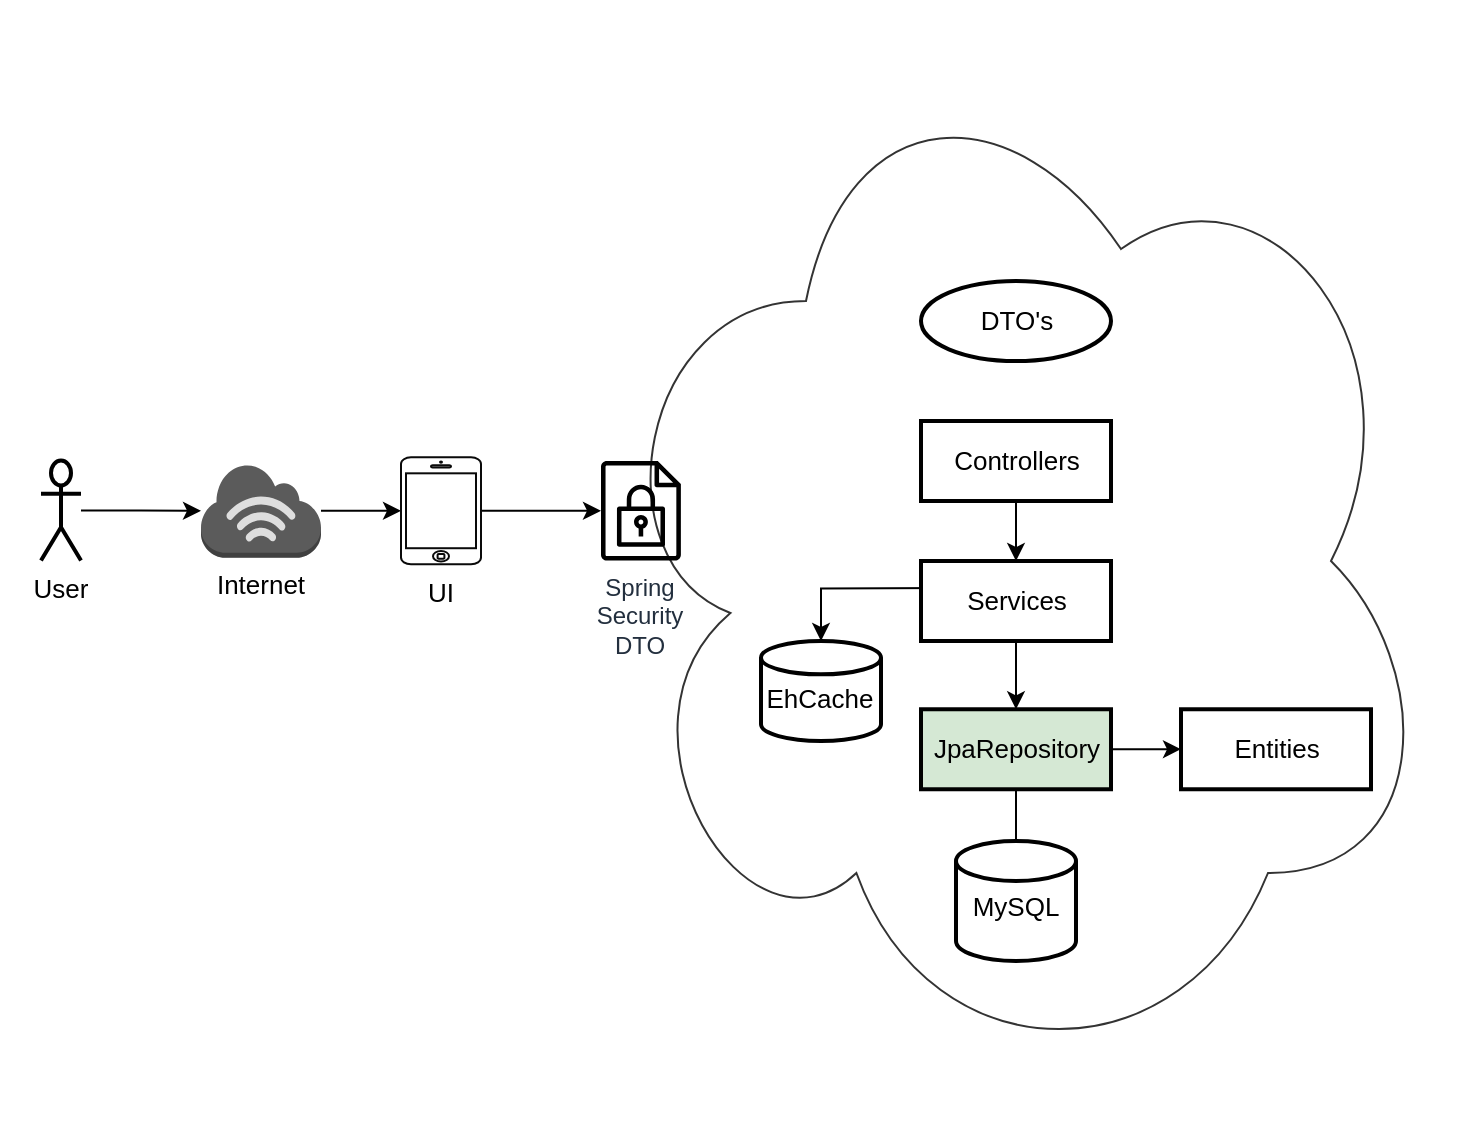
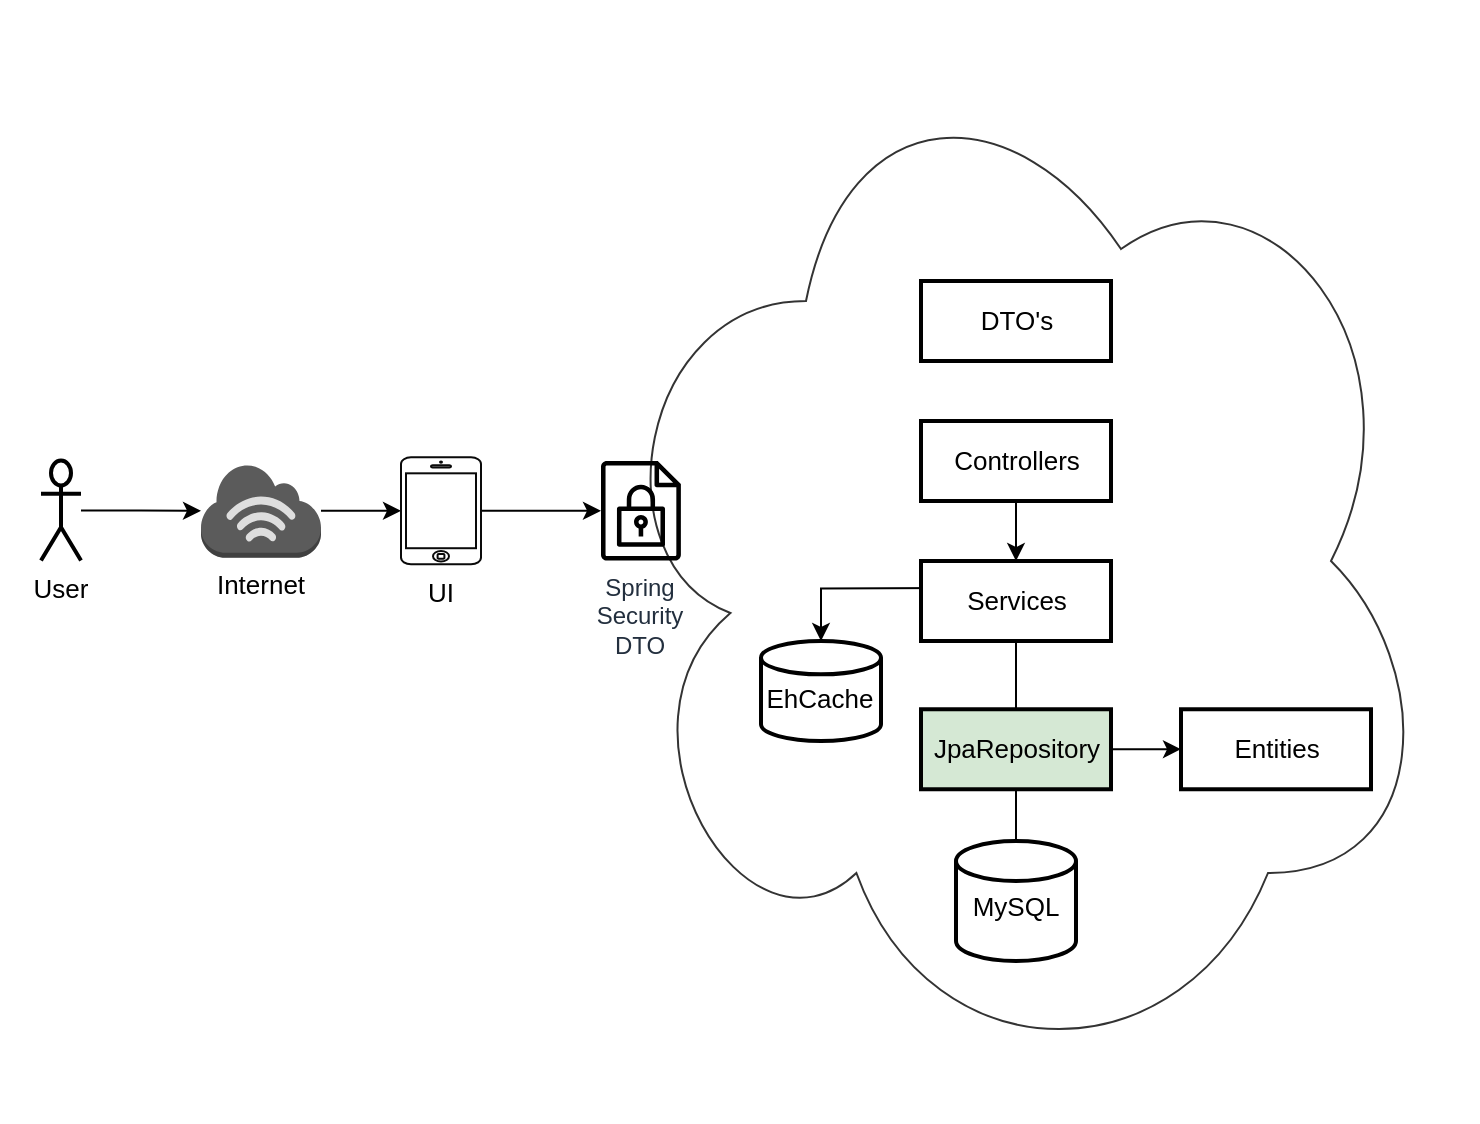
(1016, 321) -> (1016, 321)
(1016, 694) -> (1016, 699)
